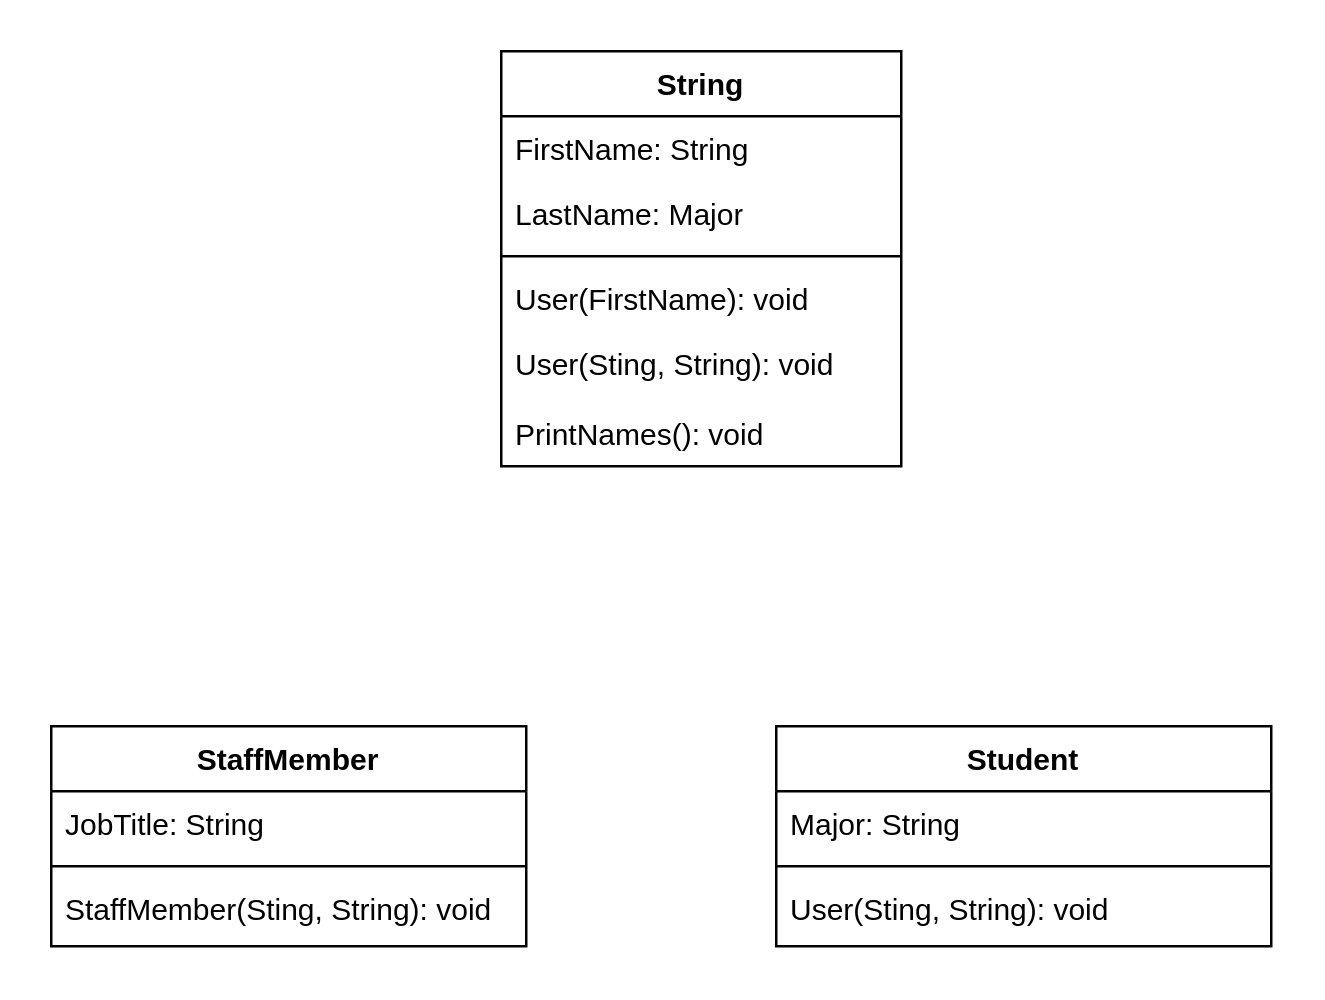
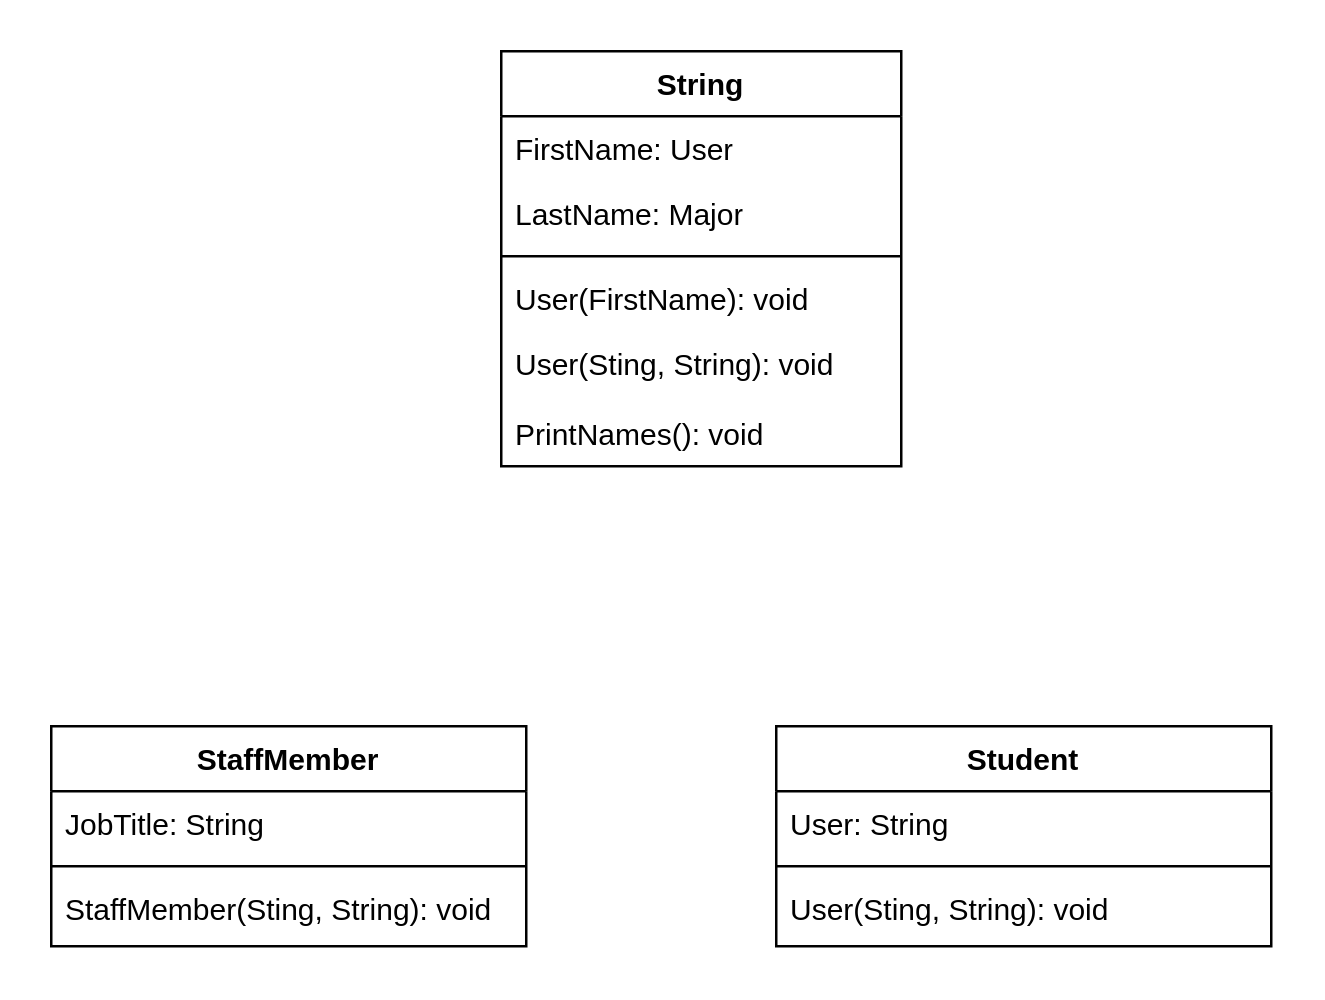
(643, 152) -> (631, 152)
(889, 827) -> (880, 827)
